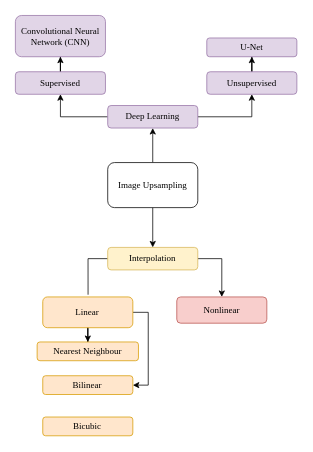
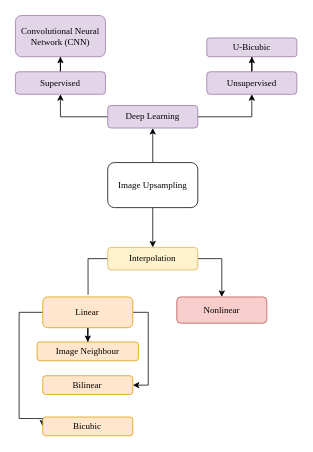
(252, 48) -> (252, 48)
(88, 351) -> (88, 351)
none -> (31, 418)
